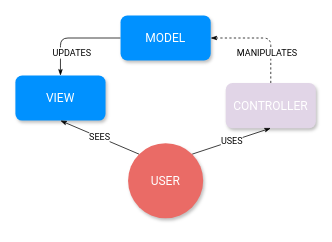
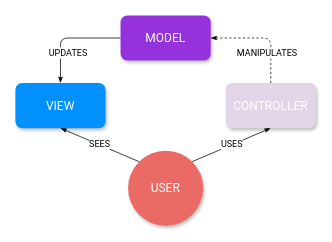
(165, 38) -> (165, 38)
(60, 98) -> (60, 105)
(165, 180) -> (165, 188)
